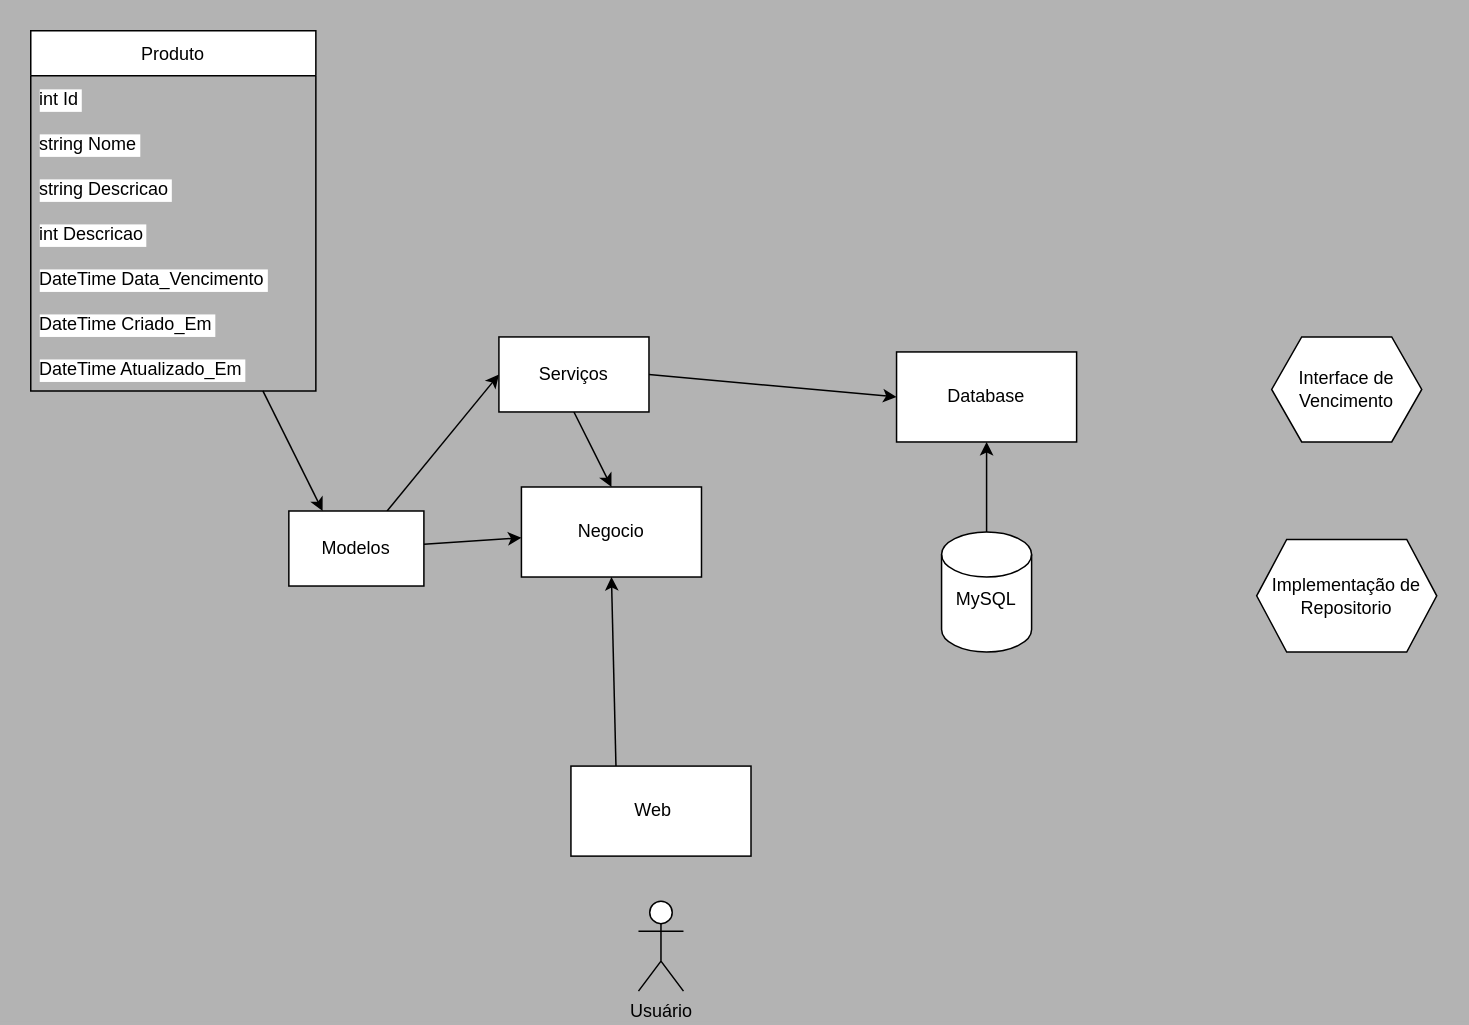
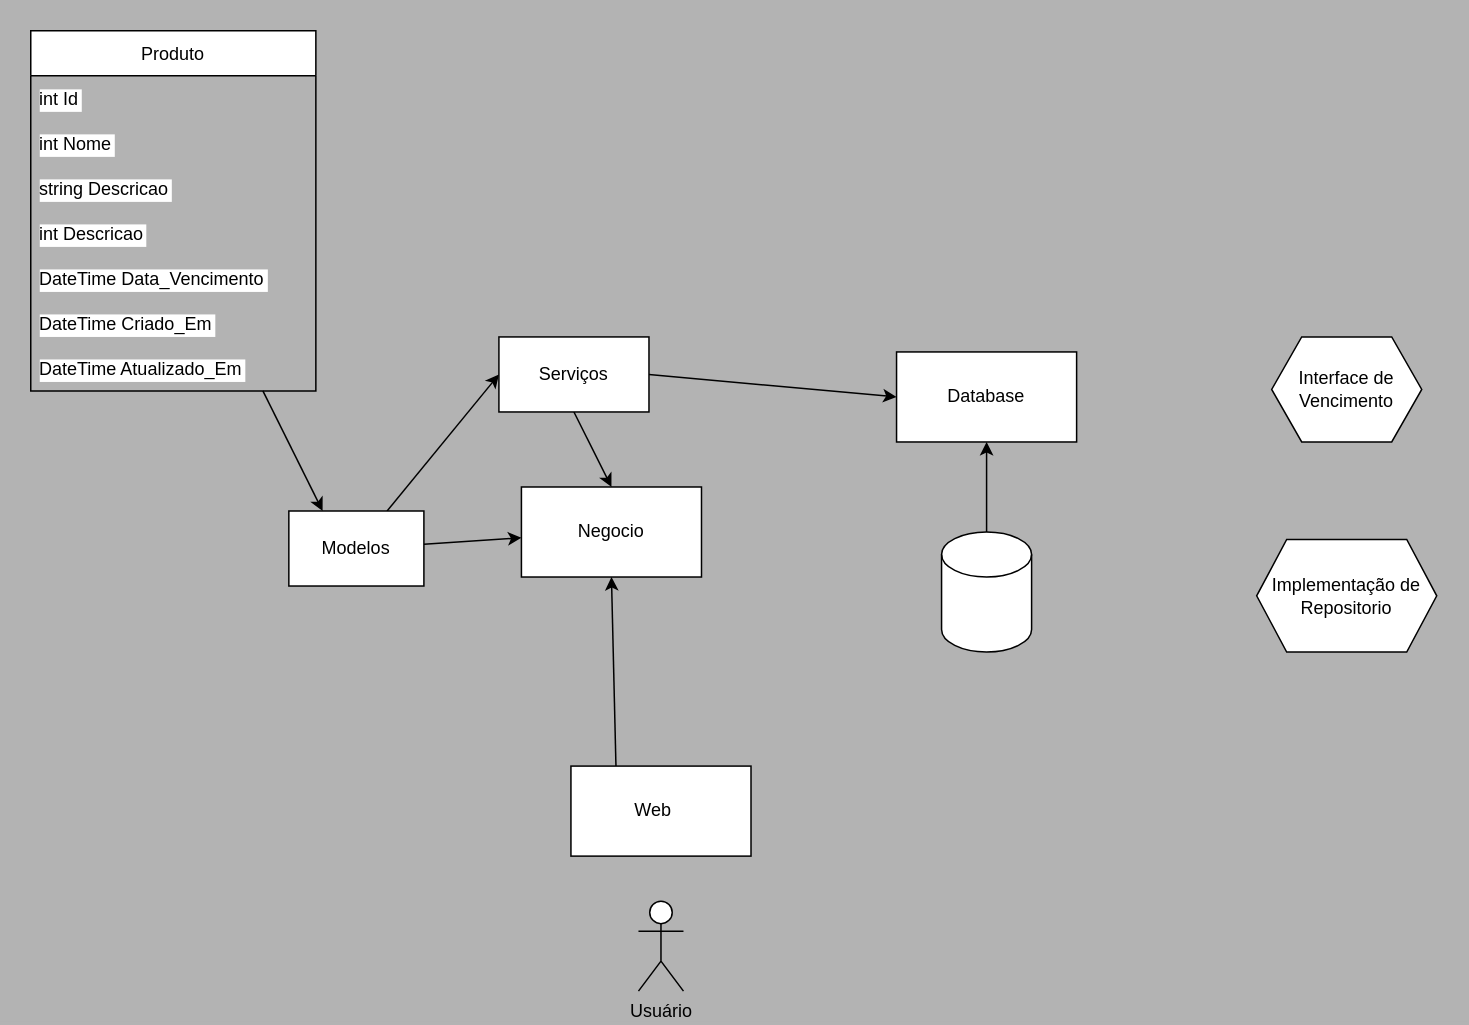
(90, 144) -> (75, 144)
(986, 599) -> none
